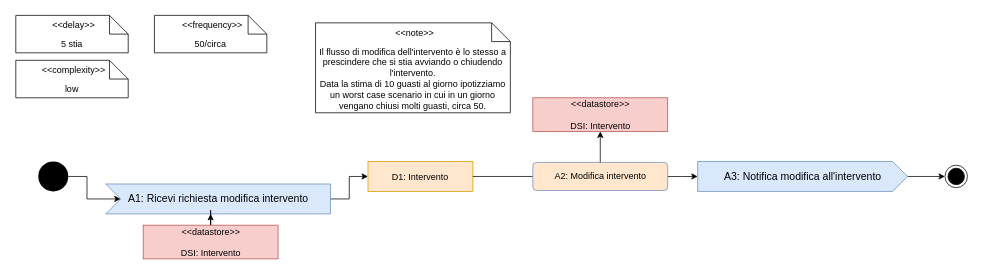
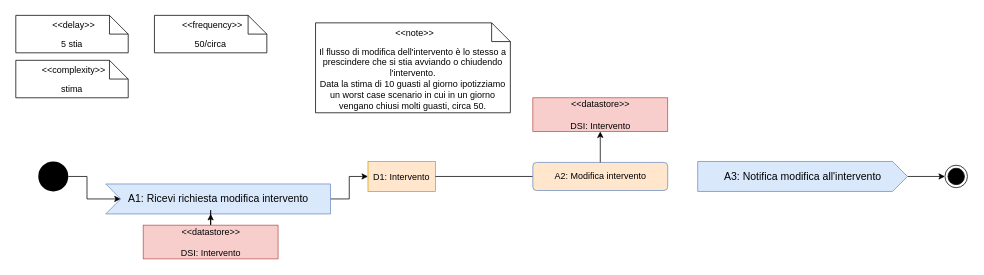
(72, 90) -> (72, 90)
(420, 177) -> (402, 177)
(680, 177) -> none
